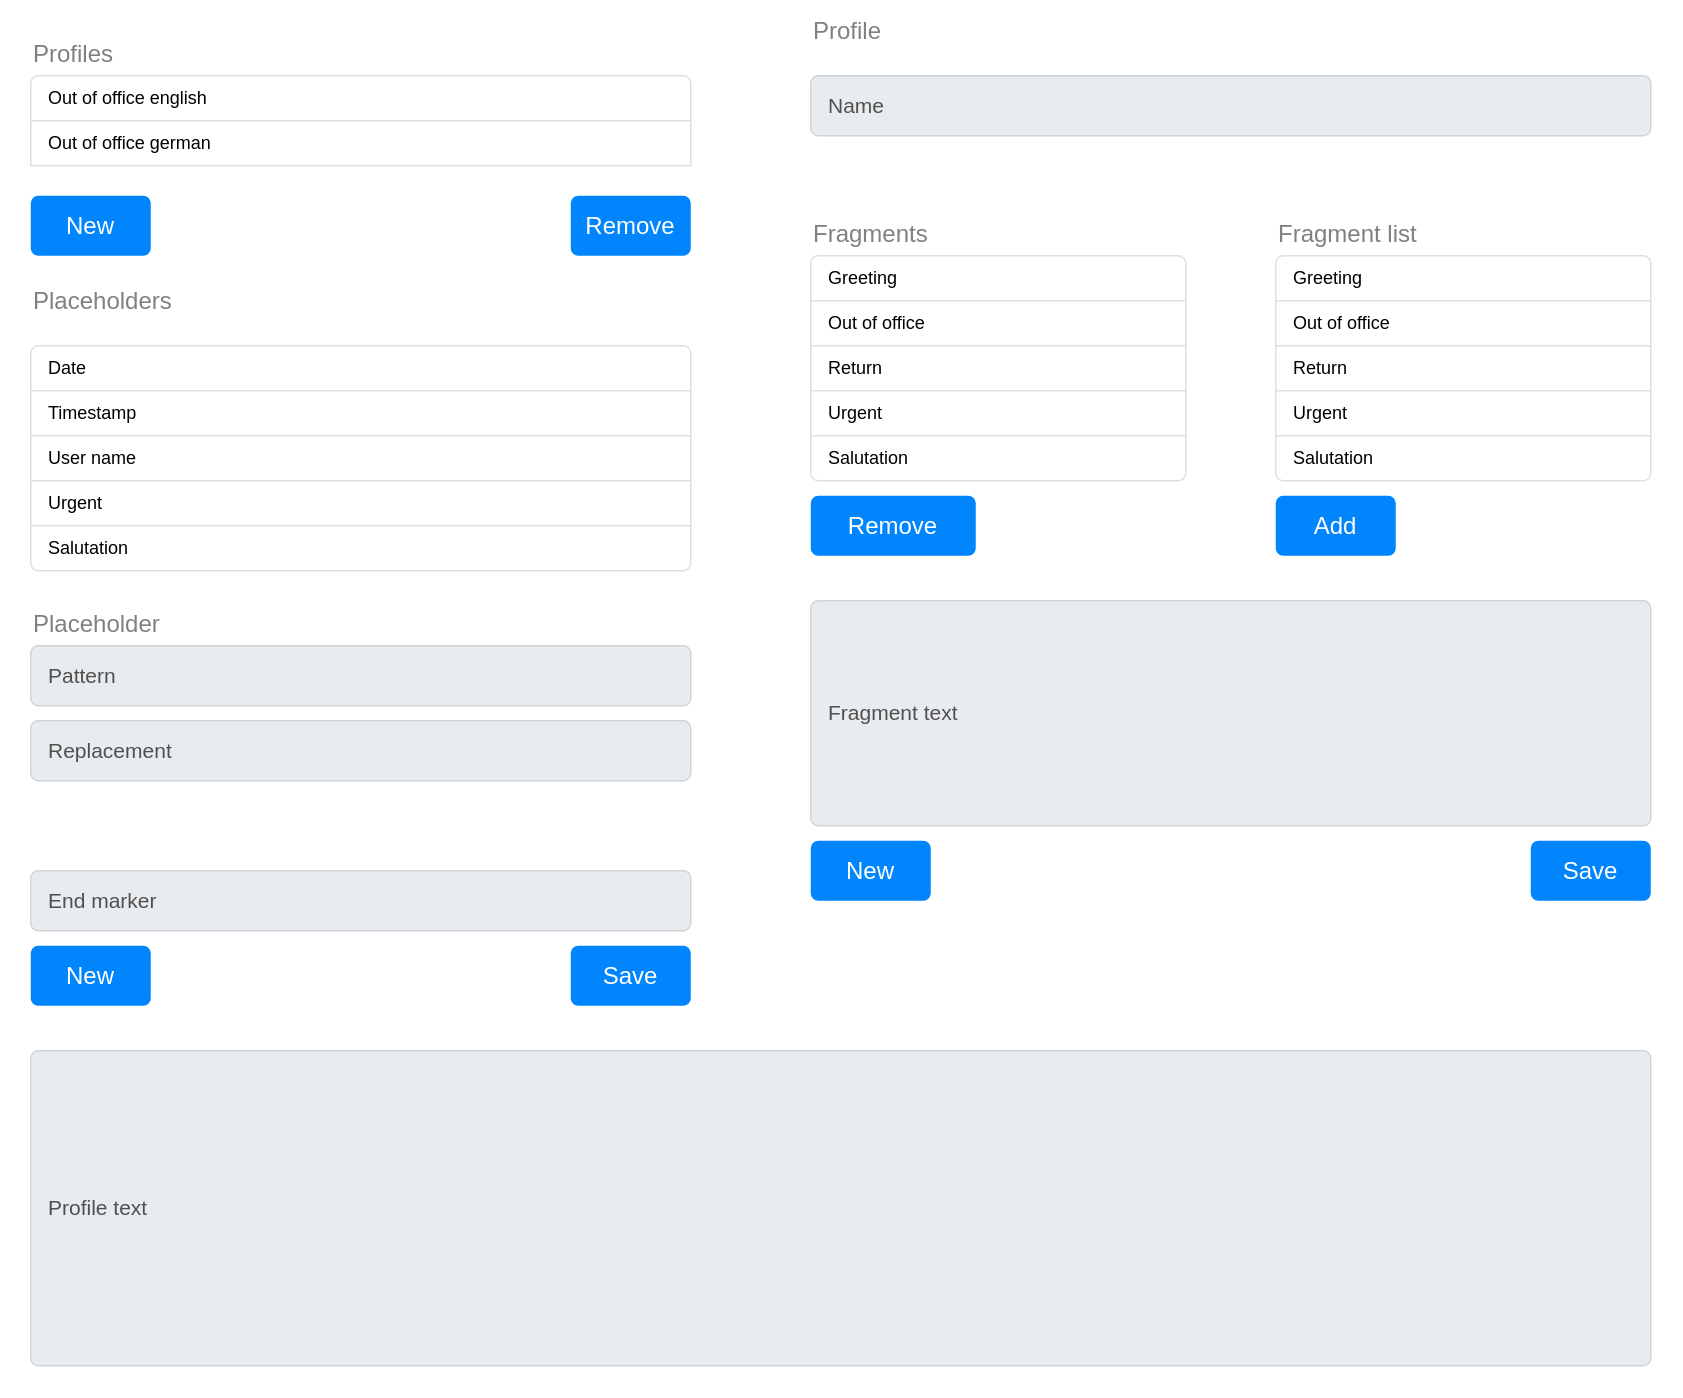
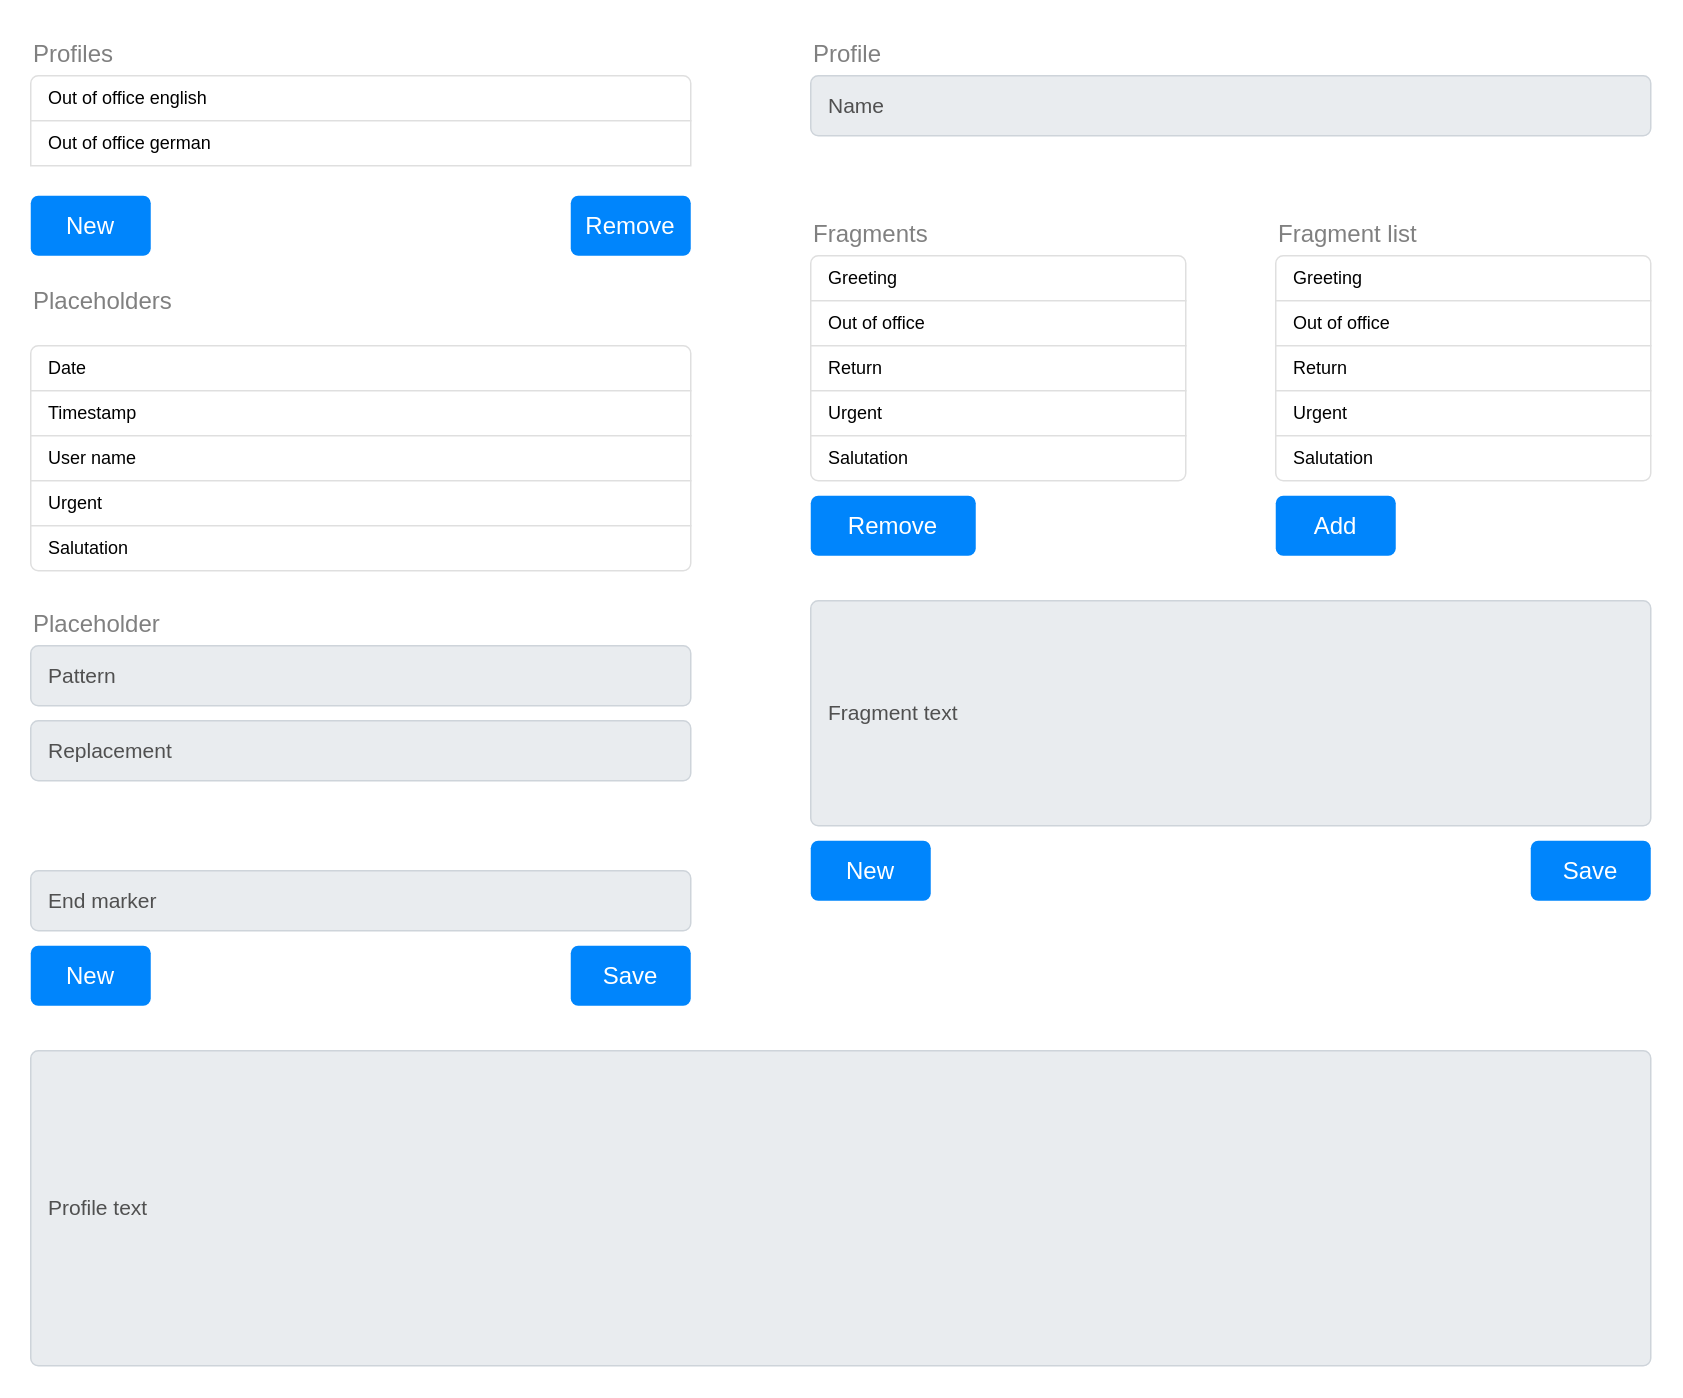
(878, 31) -> (878, 53)
